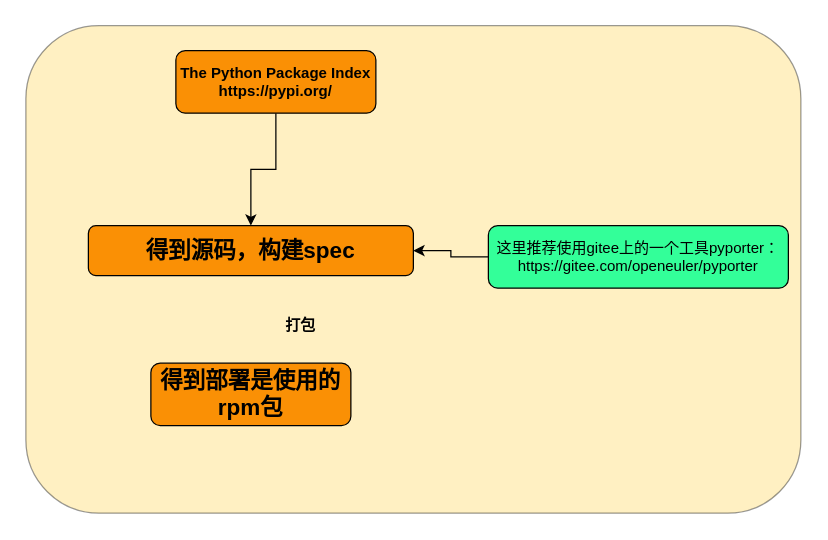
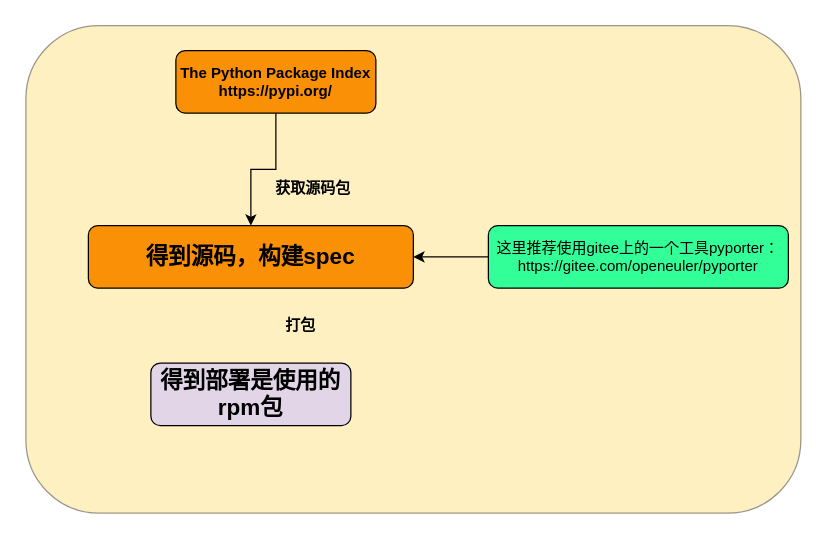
none -> (313, 188)
(251, 251) -> (251, 257)
(251, 394) -> (251, 394)
